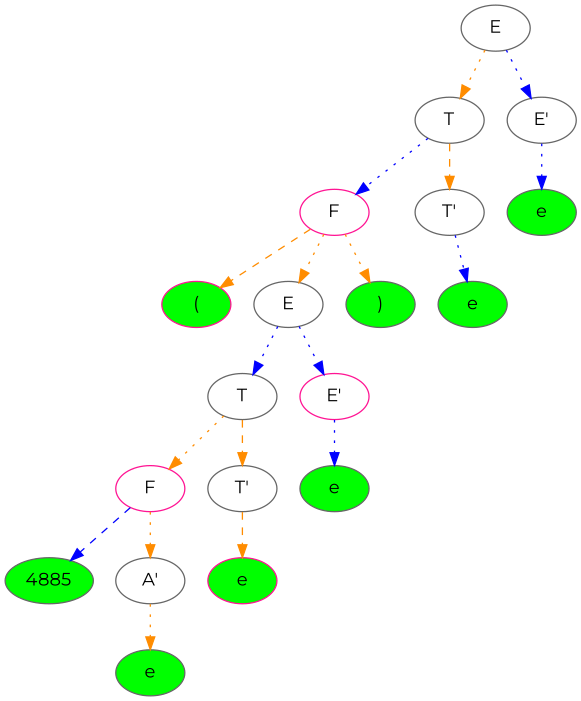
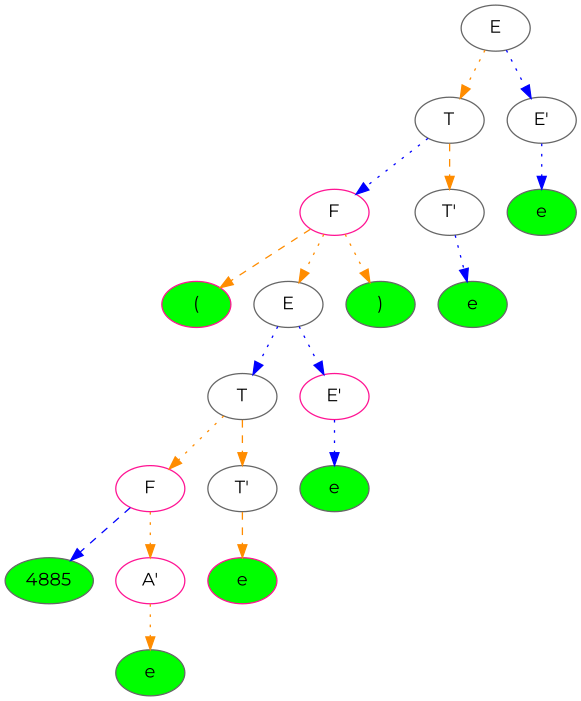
(150, 581) -> (150, 581)
